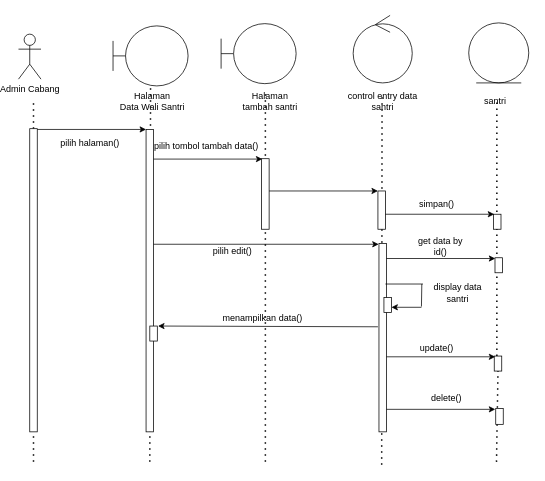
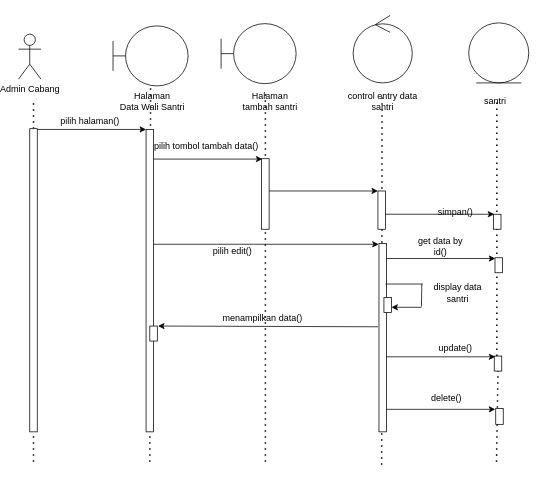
(90, 144) -> (90, 121)
(436, 204) -> (455, 212)
(436, 348) -> (455, 348)
